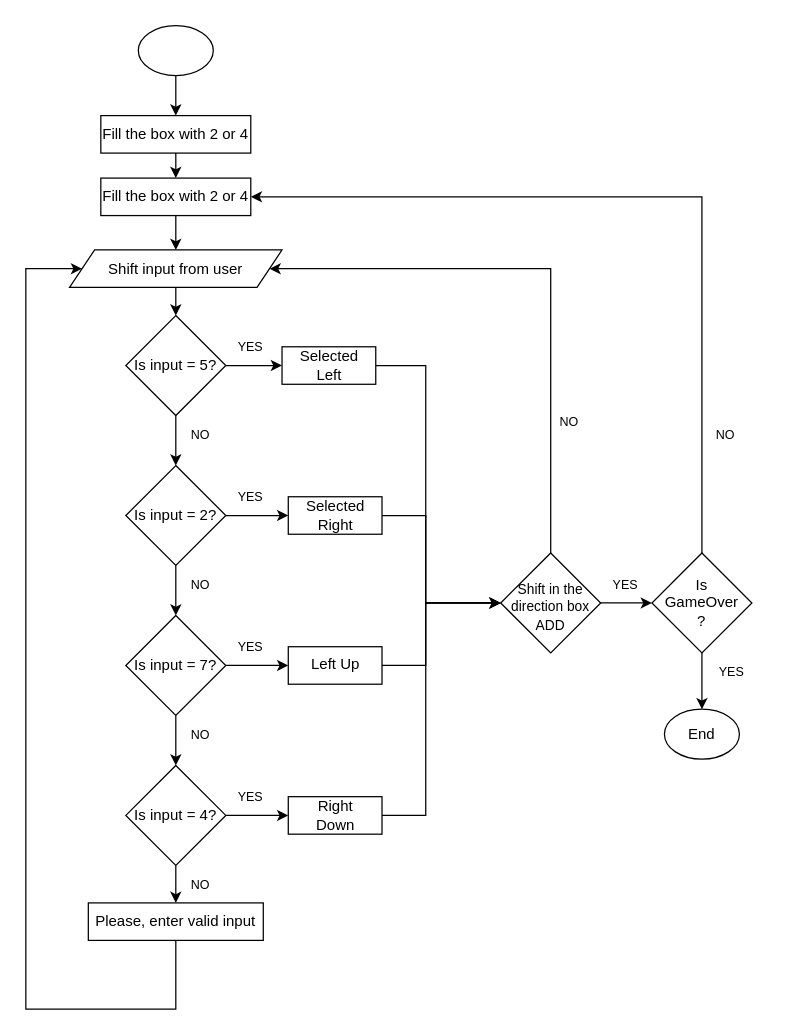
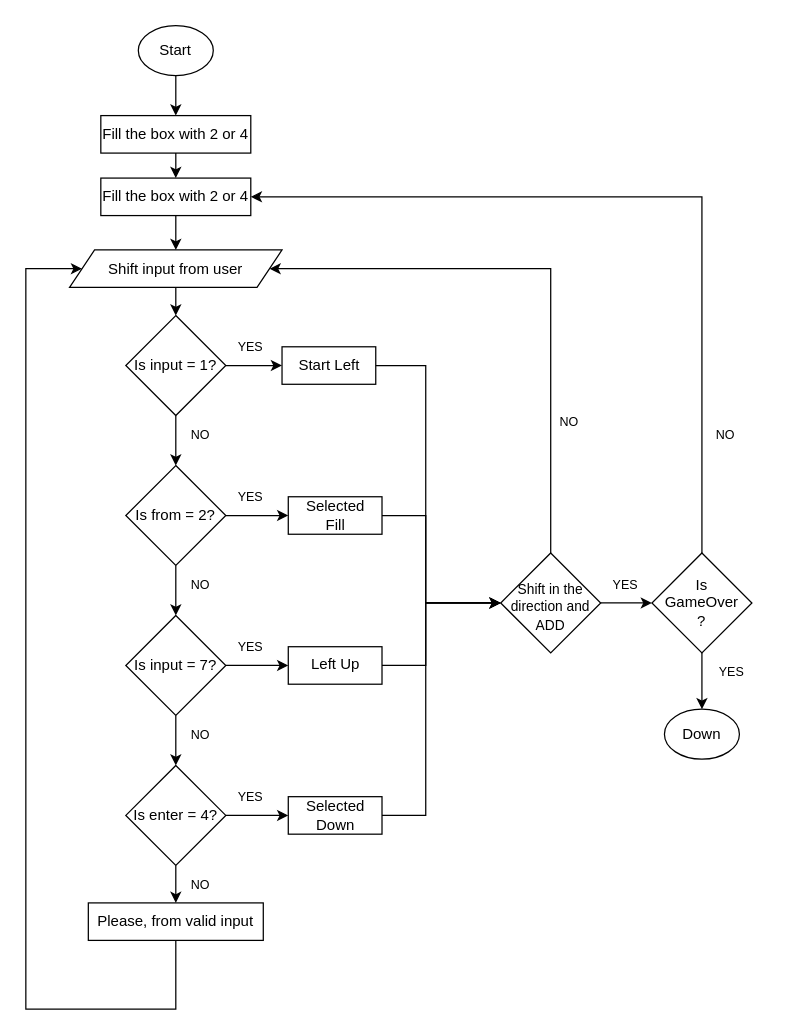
none -> (176, 51)
(176, 366) -> (176, 366)
(329, 366) -> (329, 366)
(176, 516) -> (176, 516)
(336, 516) -> (336, 516)
(551, 607) -> (551, 607)
(702, 734) -> (702, 734)
(176, 816) -> (176, 816)
(336, 816) -> (336, 816)
(176, 922) -> (176, 922)
